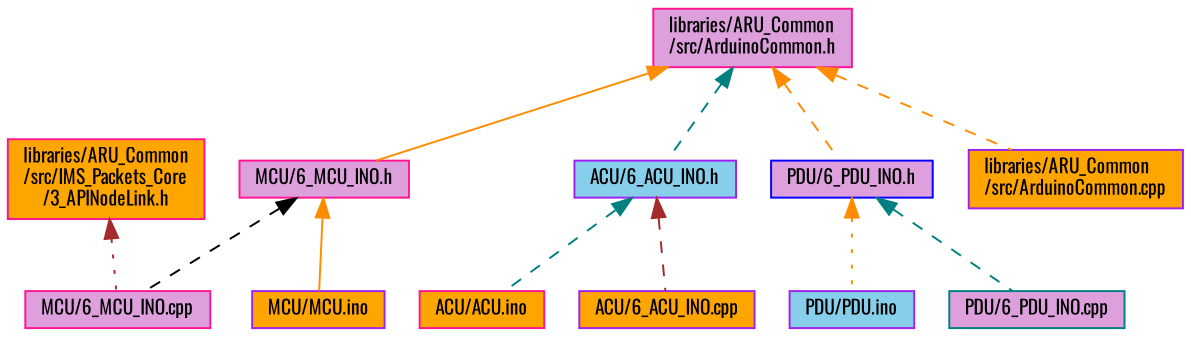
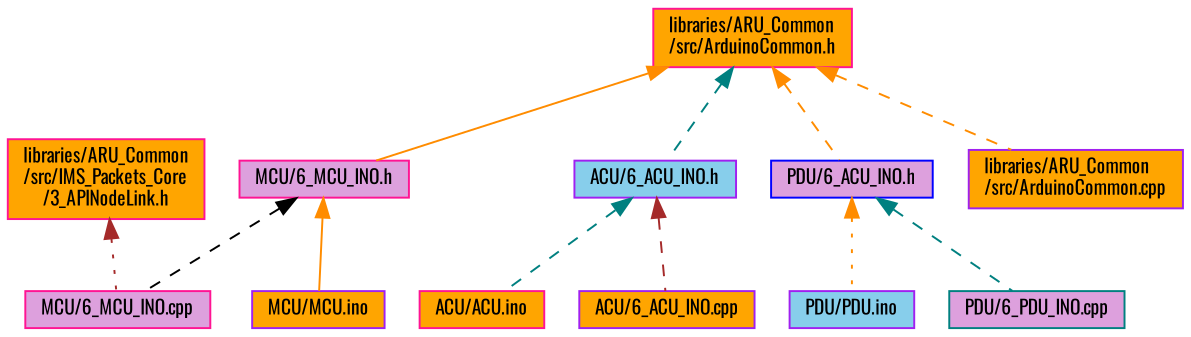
(753, 38) -> (753, 38)
(852, 179) -> (852, 179)
